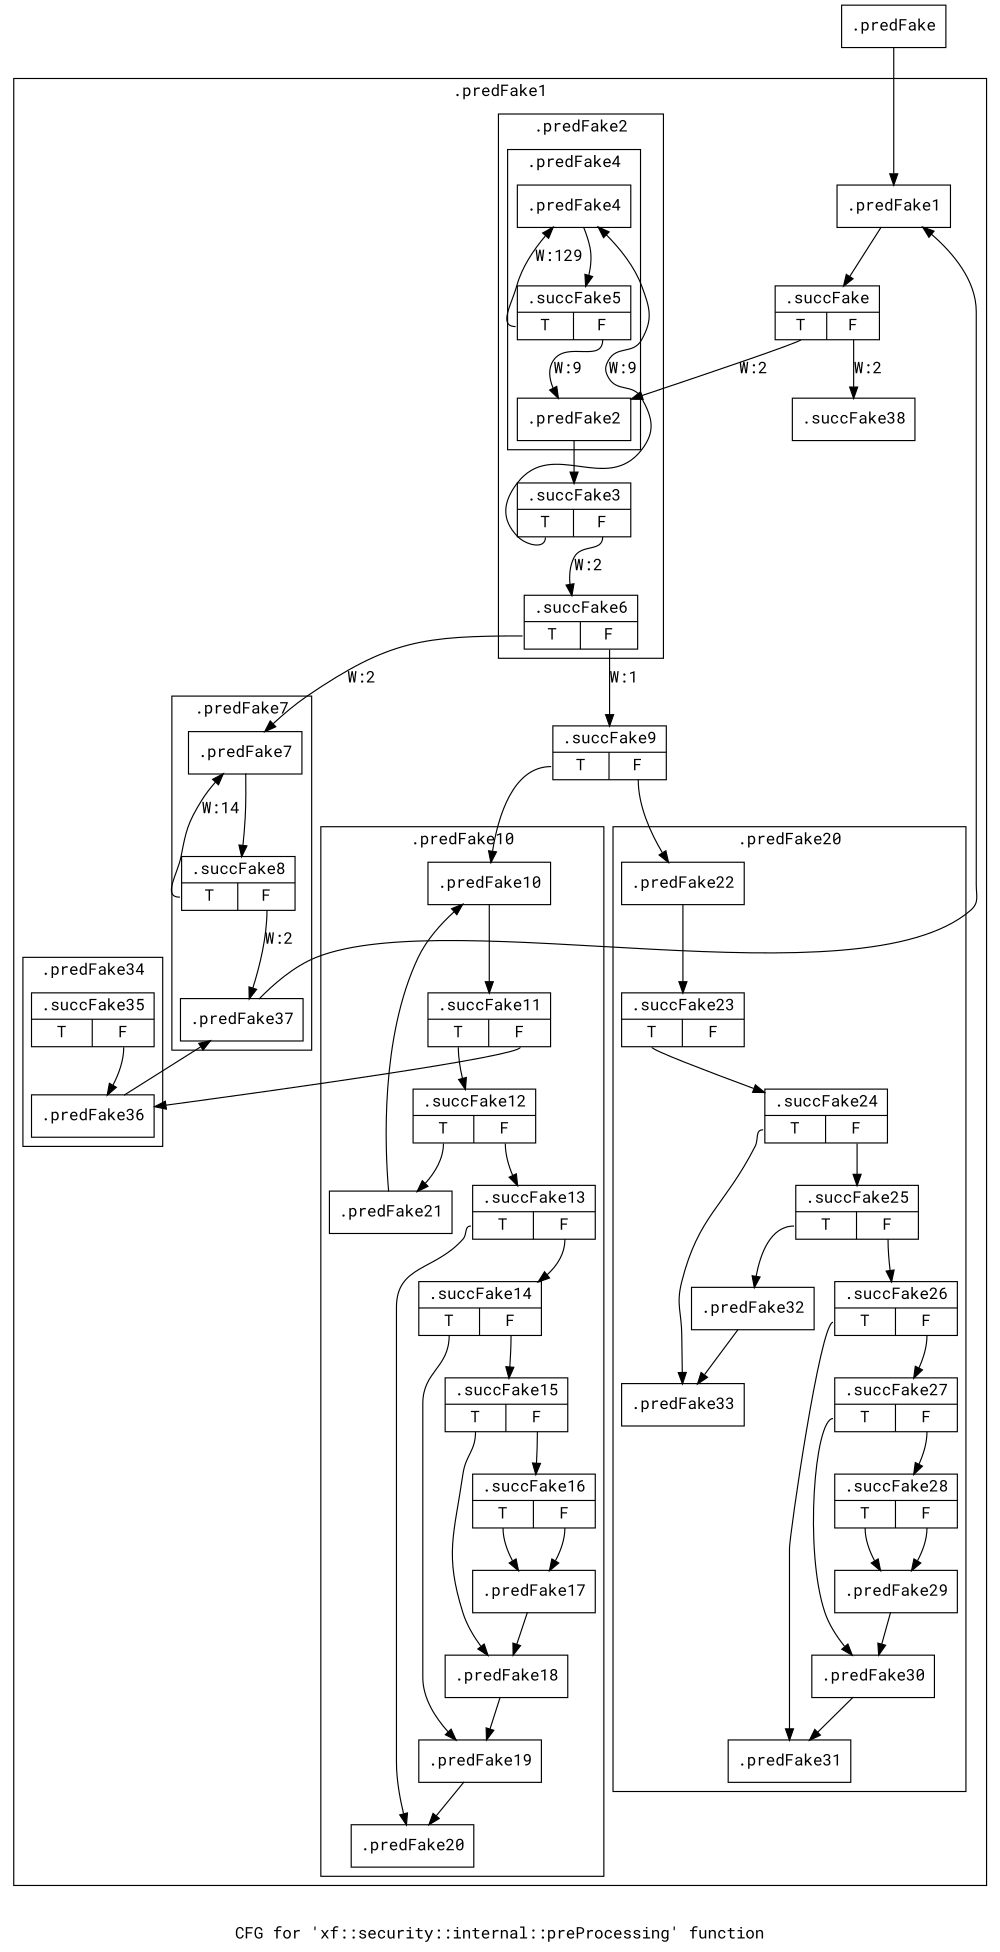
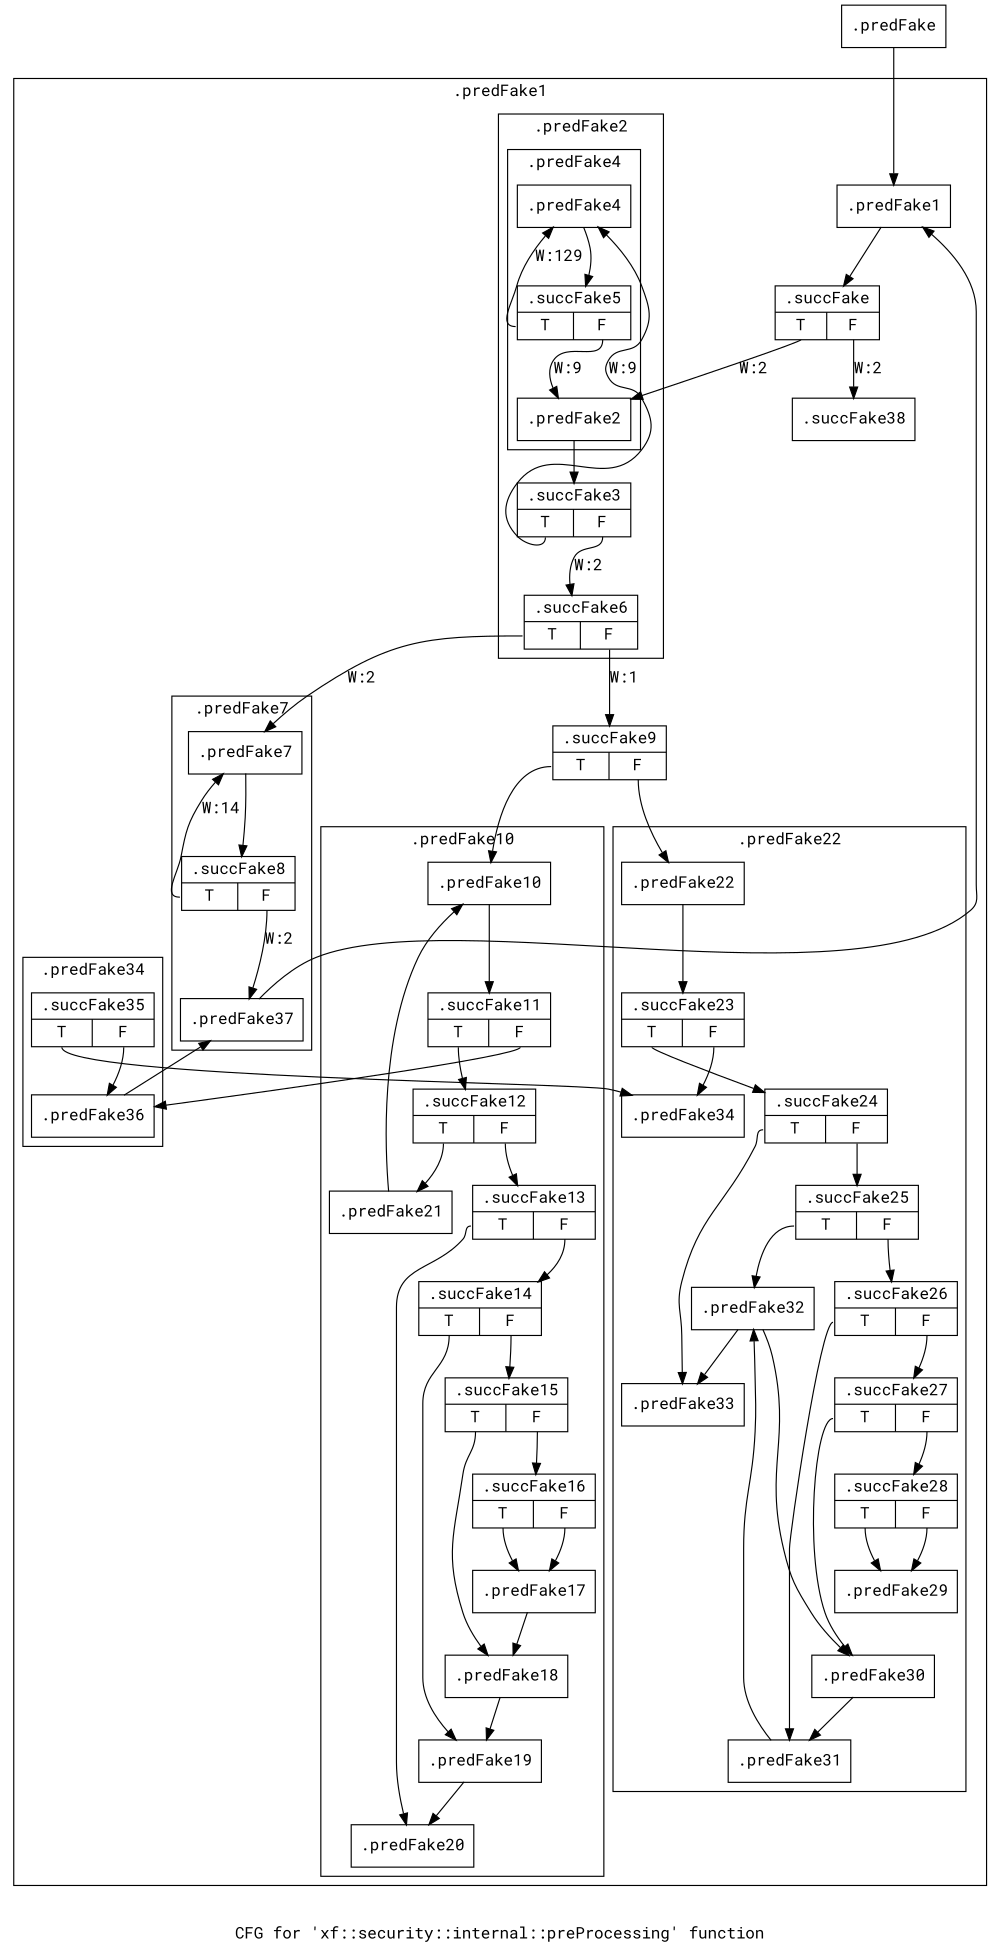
(789, 840) -> (789, 840)
none -> (683, 1116)
none -> (744, 1544)
(886, 1628) -> (776, 1496)
